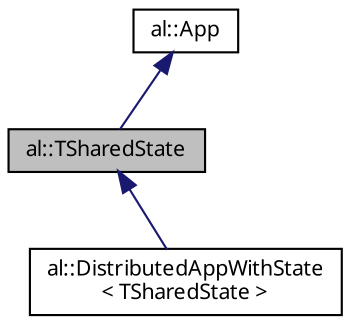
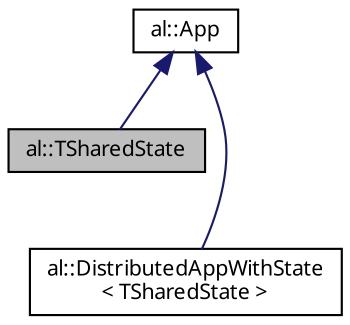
(148, 220) -> (226, 161)
